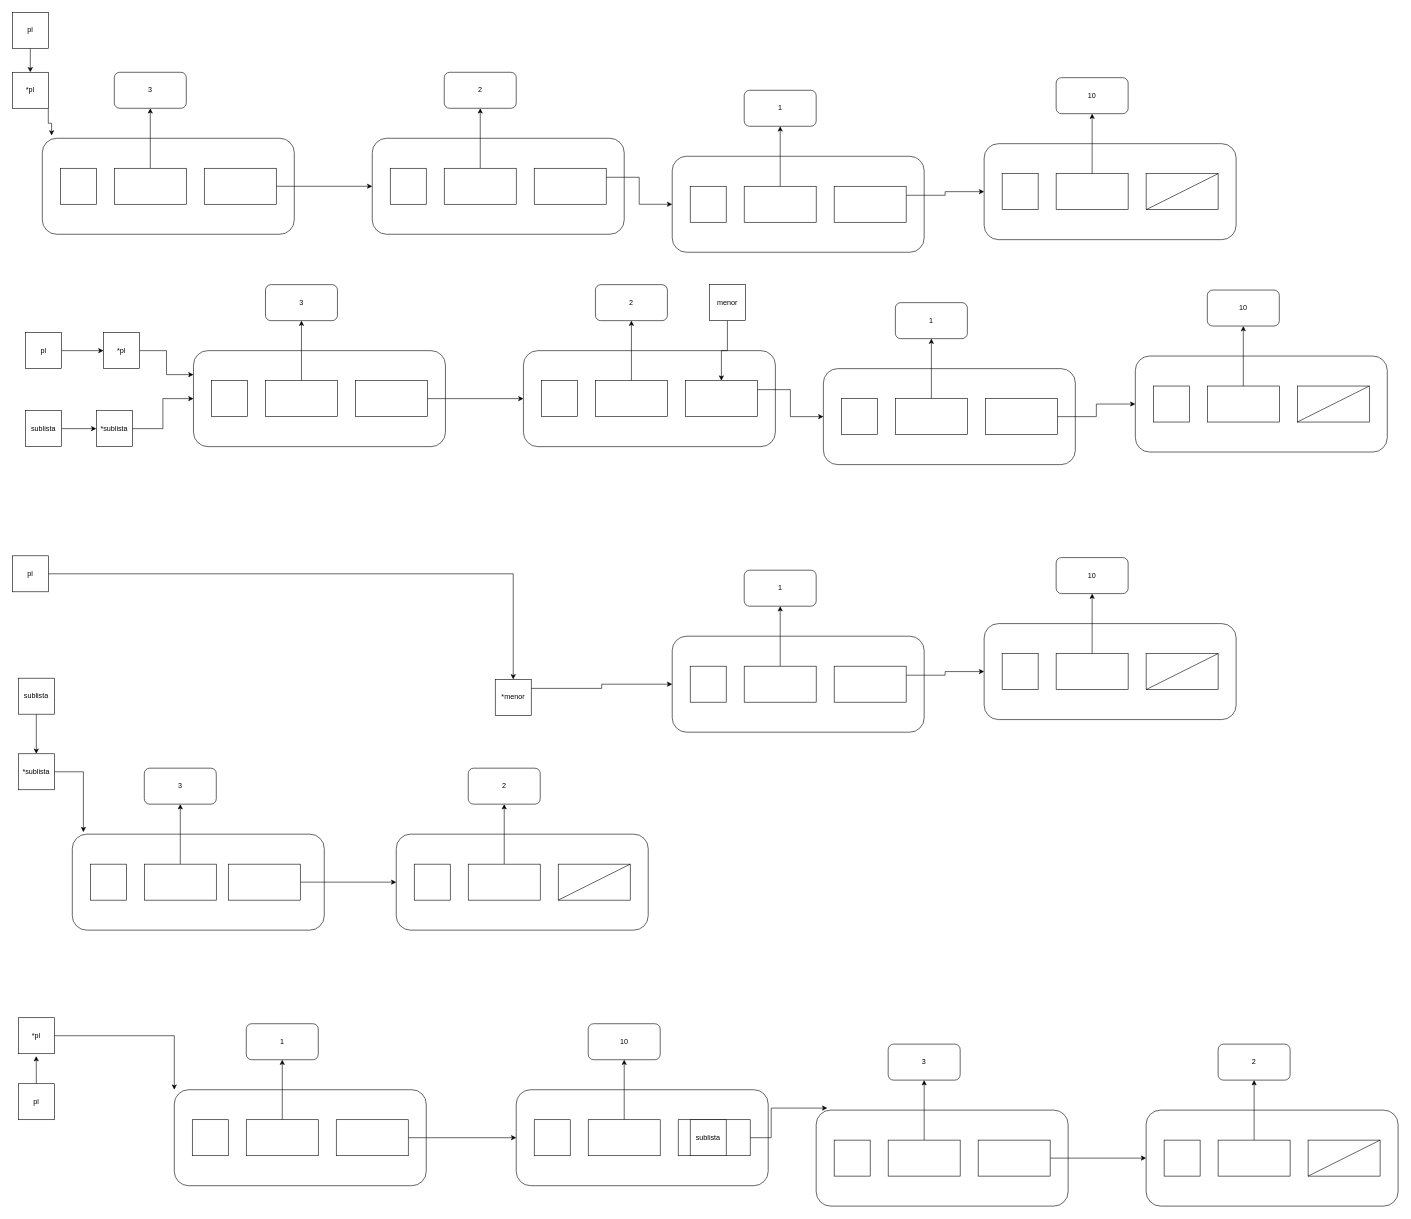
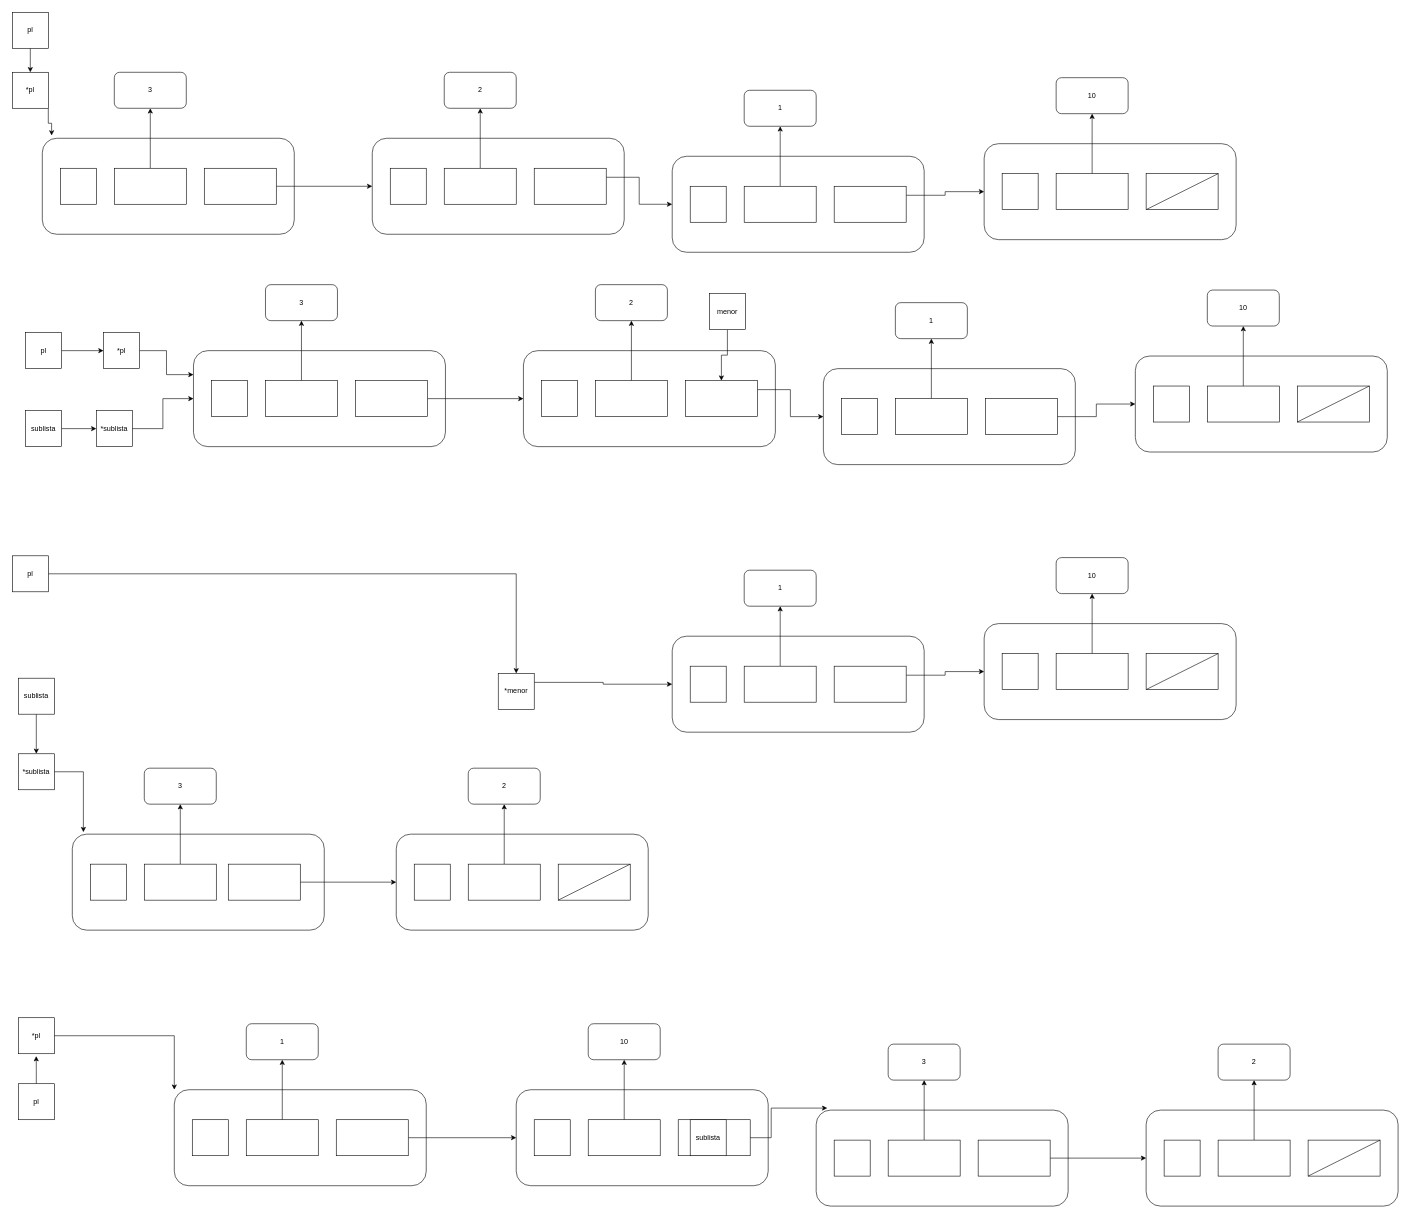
(728, 303) -> (728, 312)
(513, 698) -> (516, 692)
